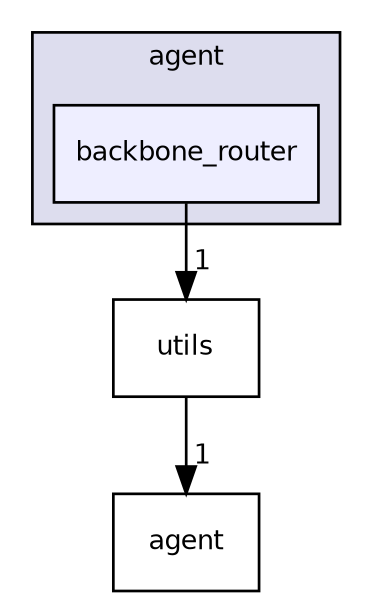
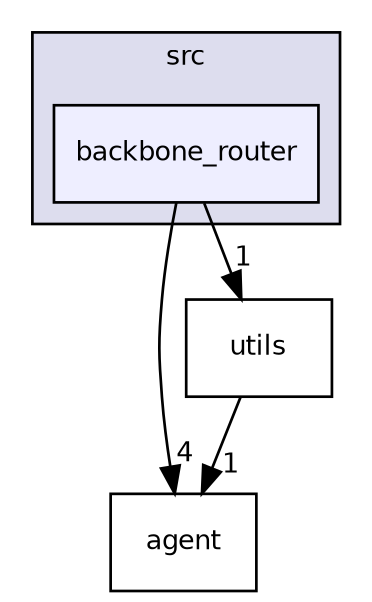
(186, 58) -> (186, 58)
none -> (160, 334)
